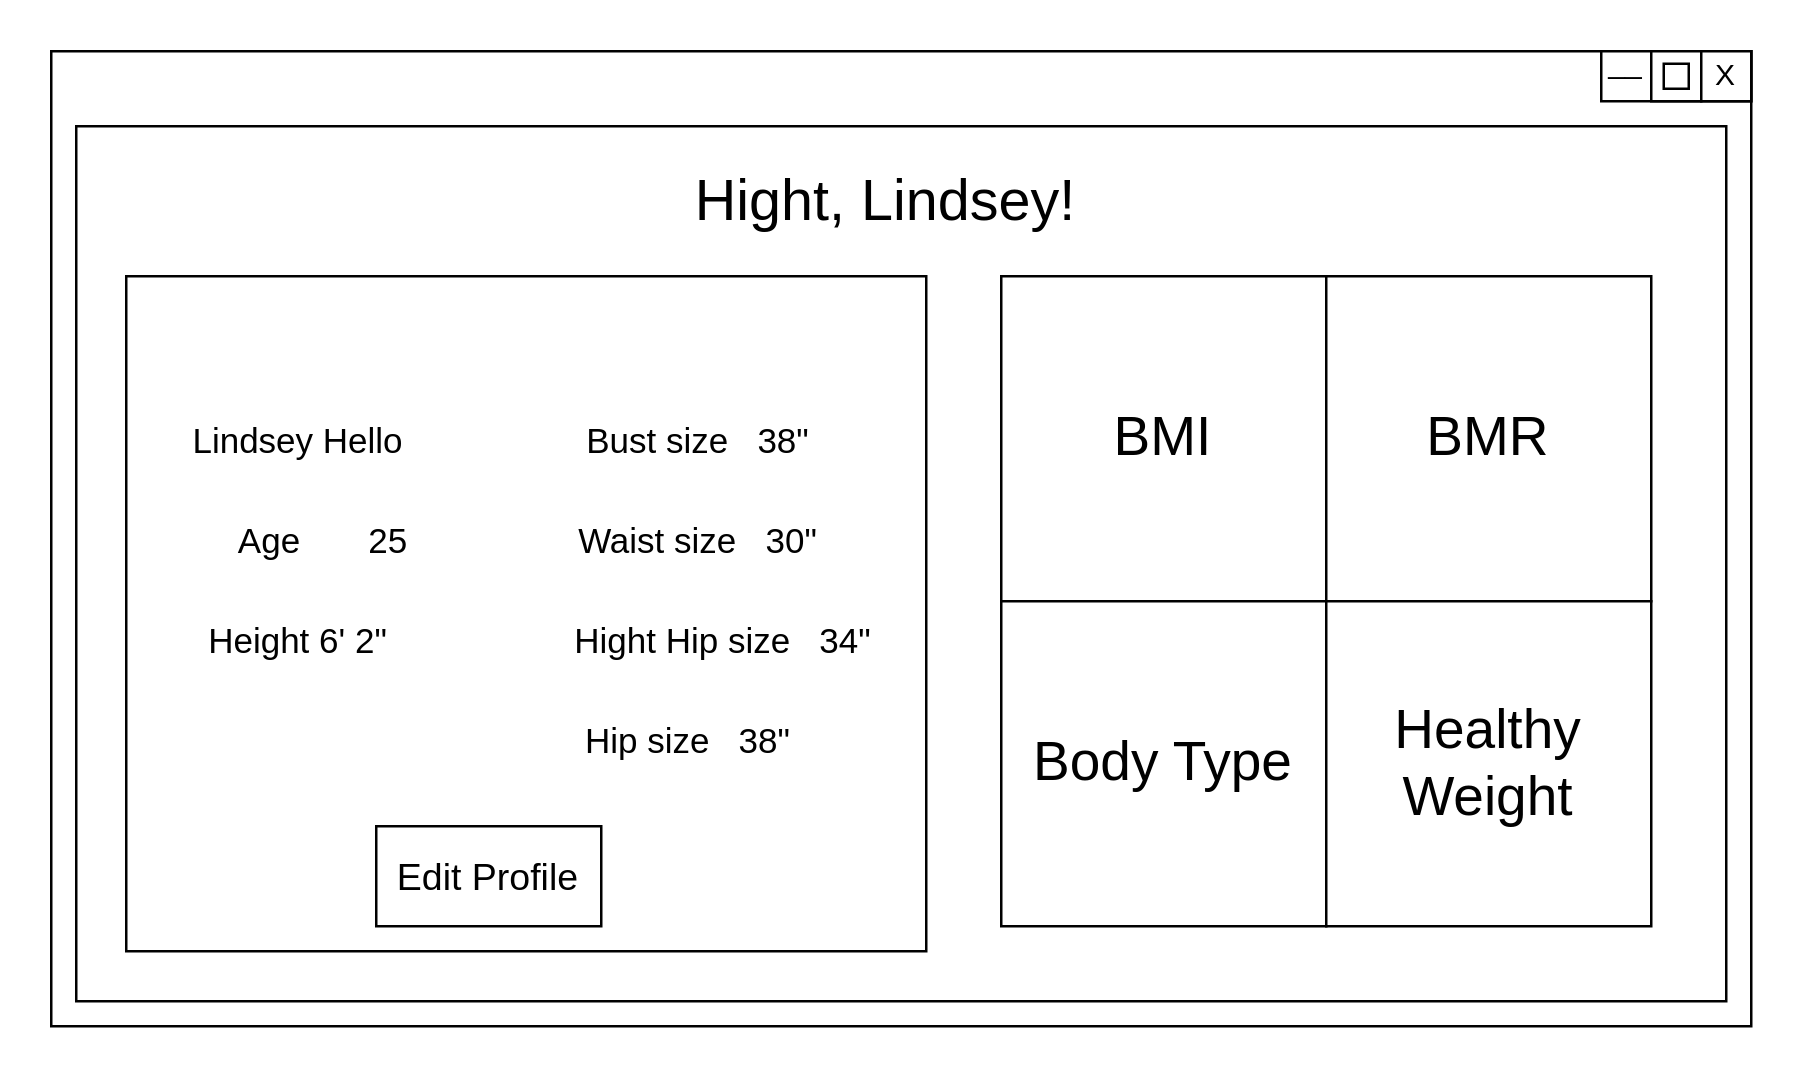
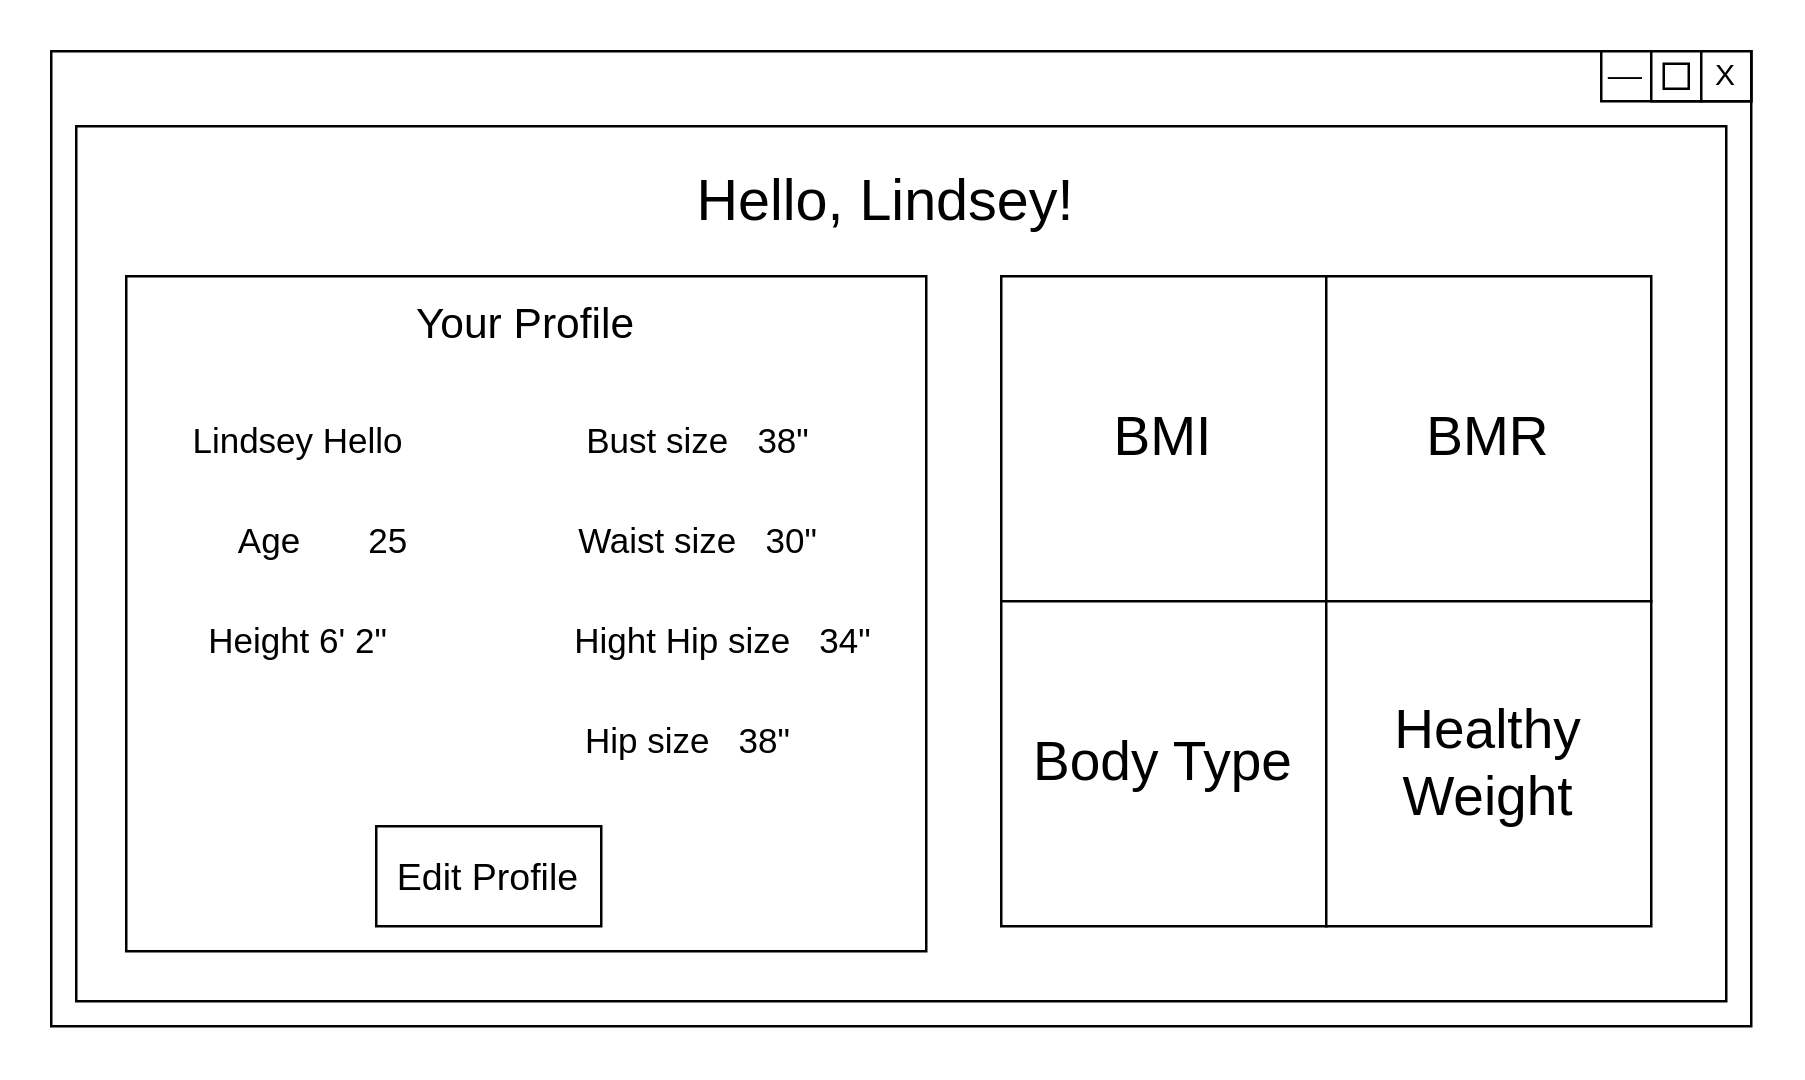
(886, 201) -> (886, 201)
none -> (526, 326)
